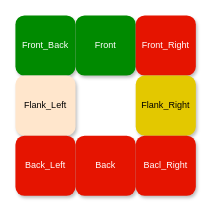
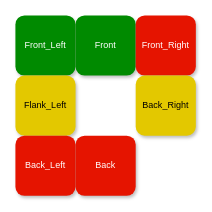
(45, 45) -> (45, 45)
(45, 105) -> (45, 105)
(165, 105) -> (165, 105)
(165, 165) -> none
